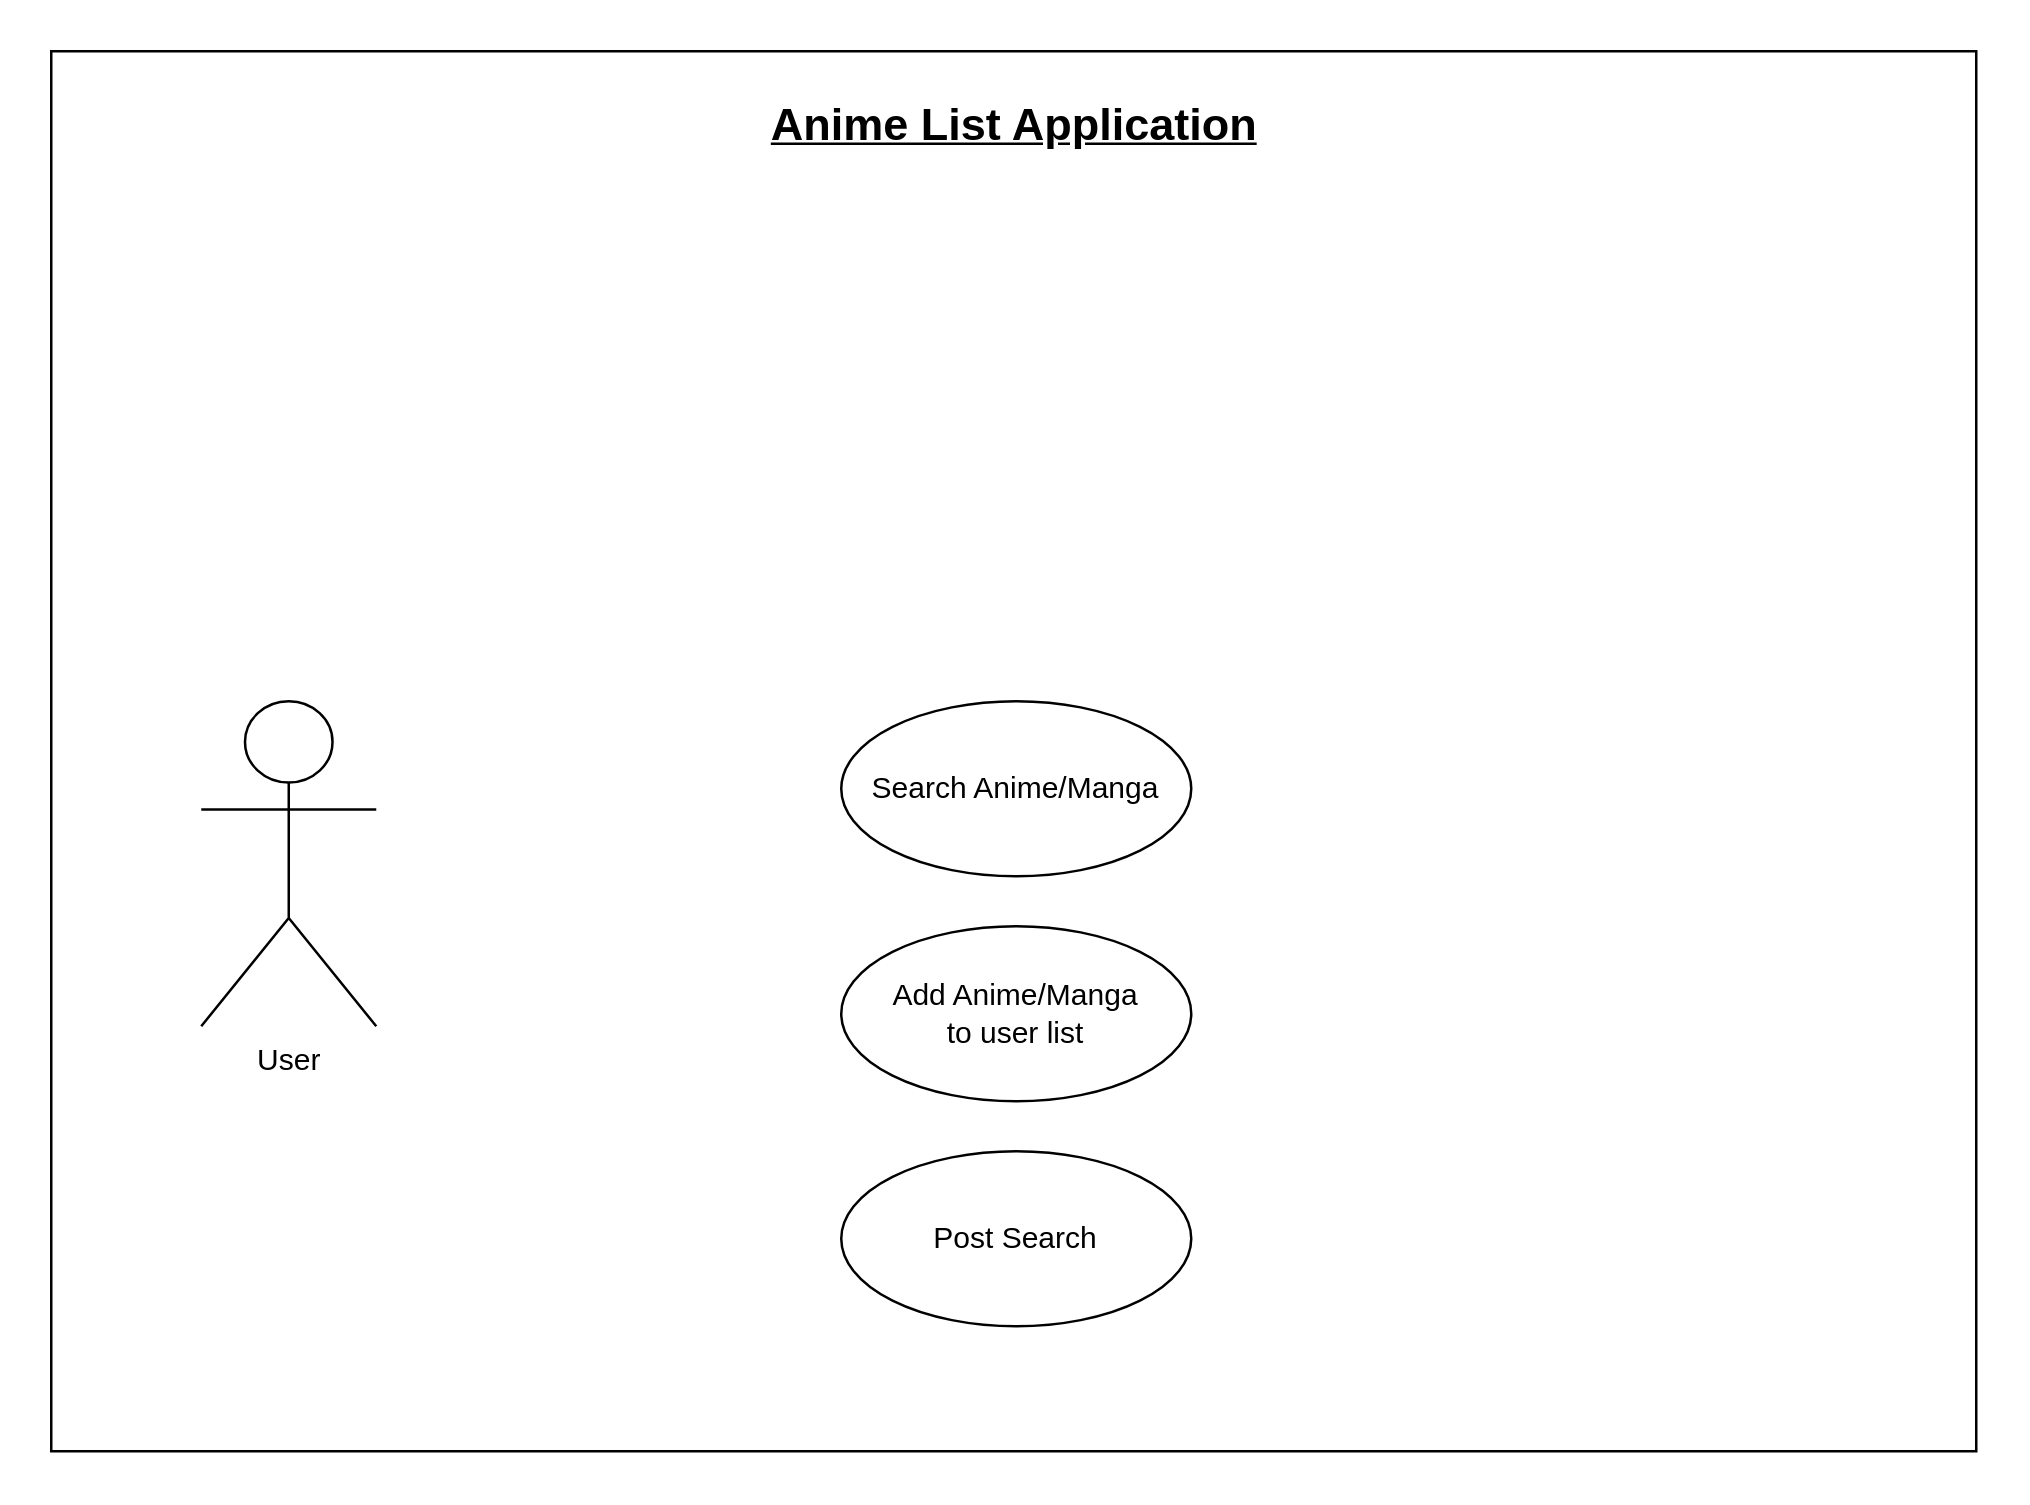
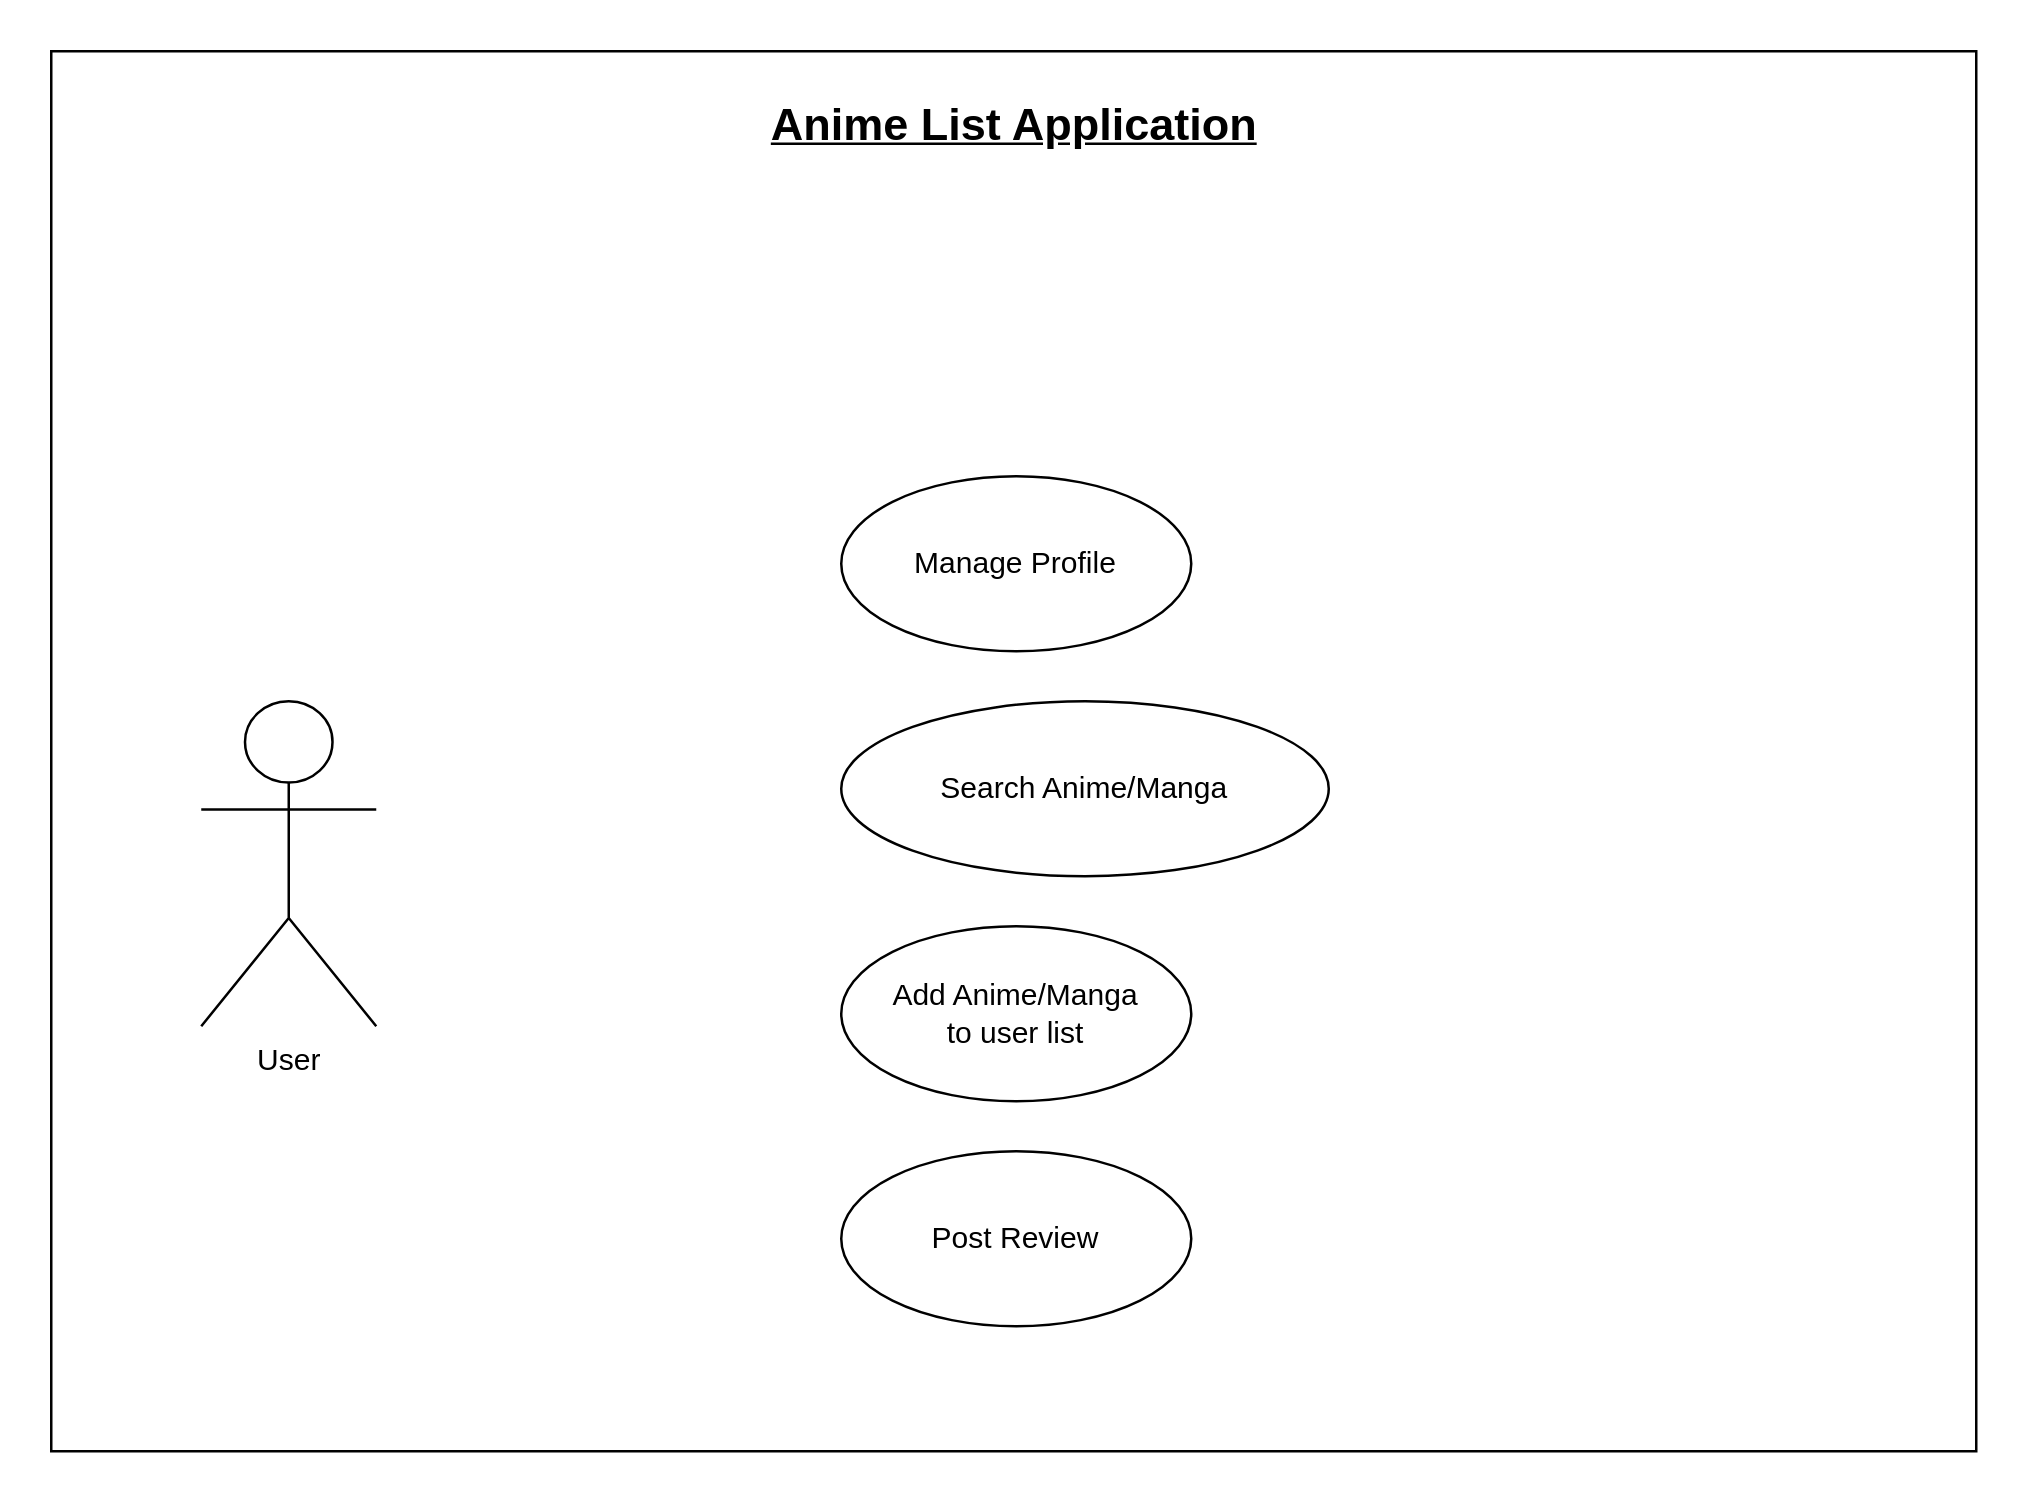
none -> (1016, 564)
(1016, 789) -> (1085, 789)
(1016, 1239) -> (1016, 1239)
